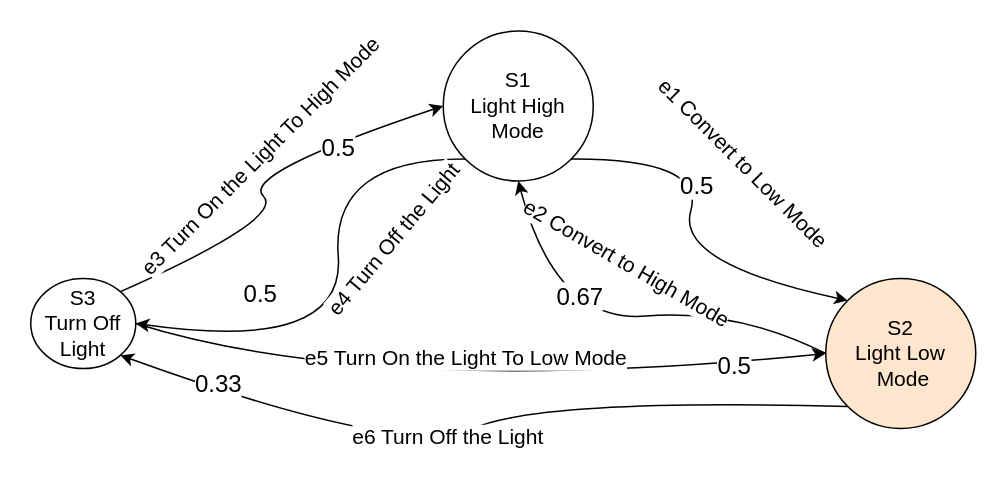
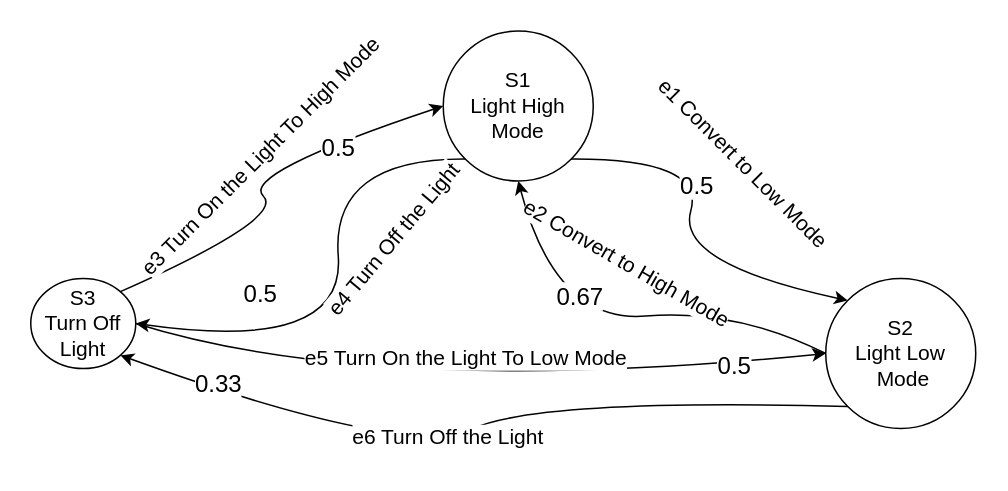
(901, 353) -> (901, 353)
